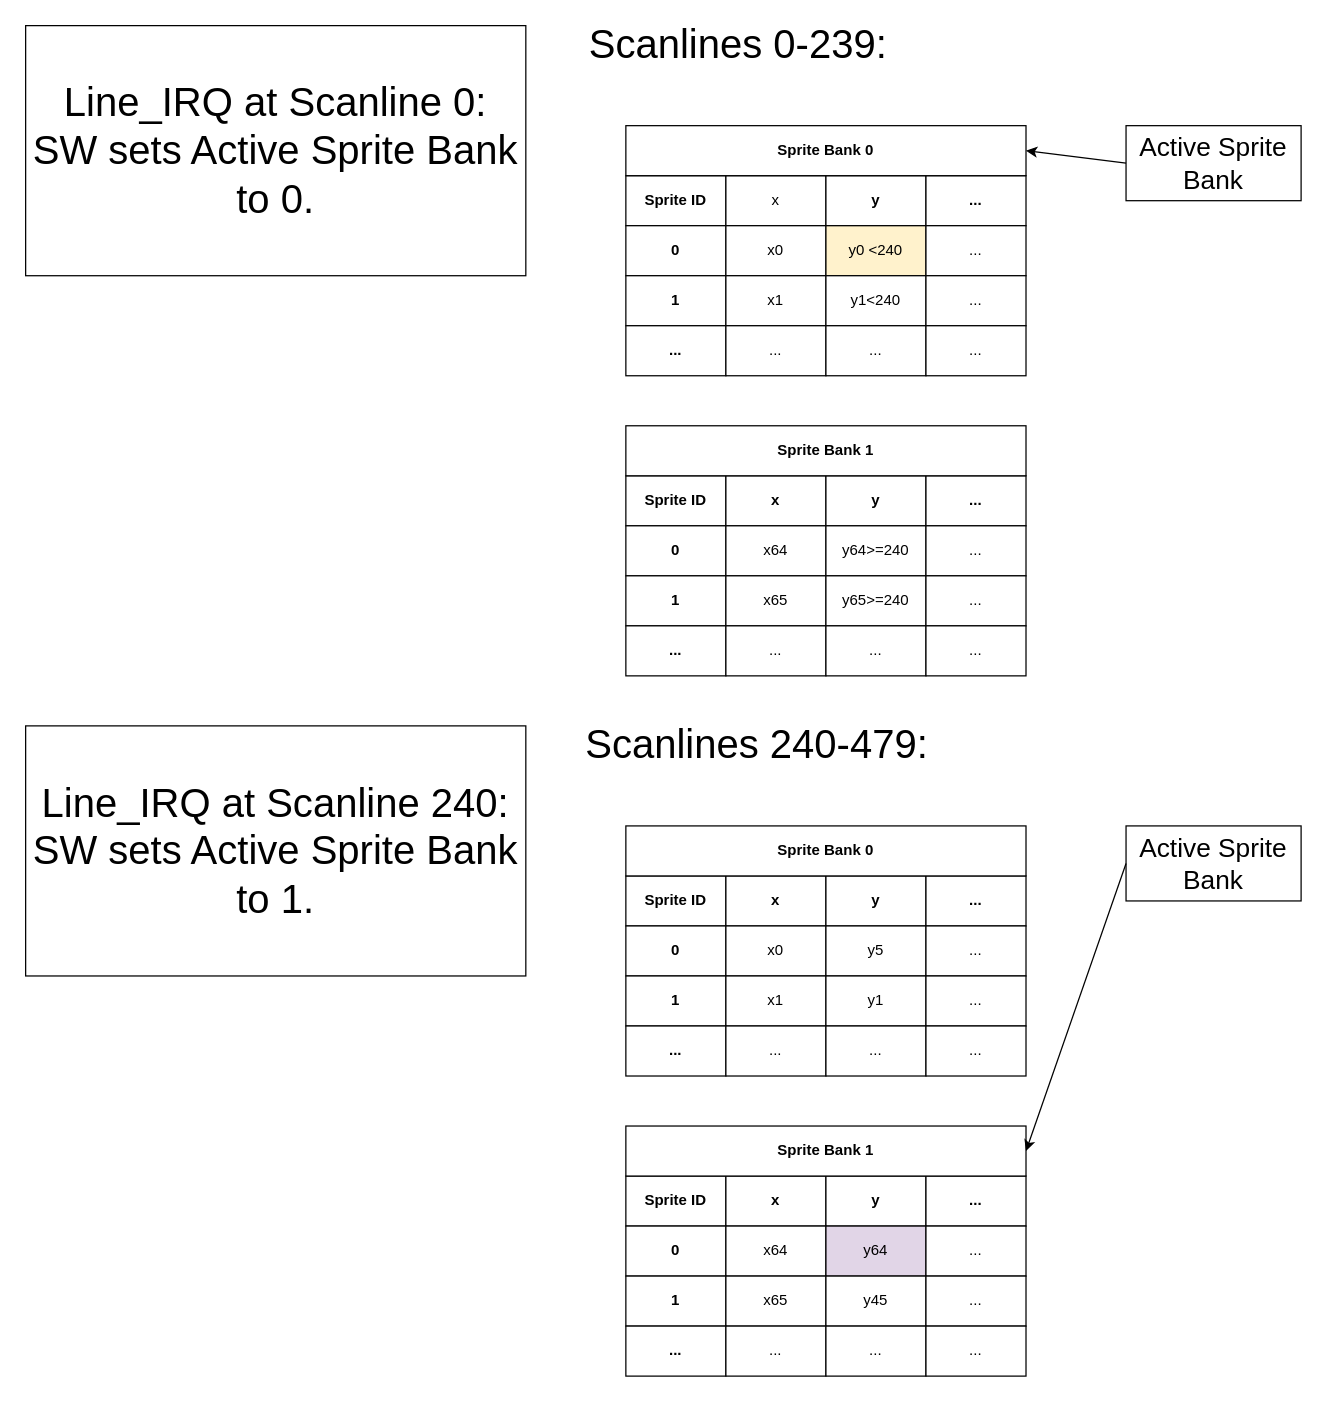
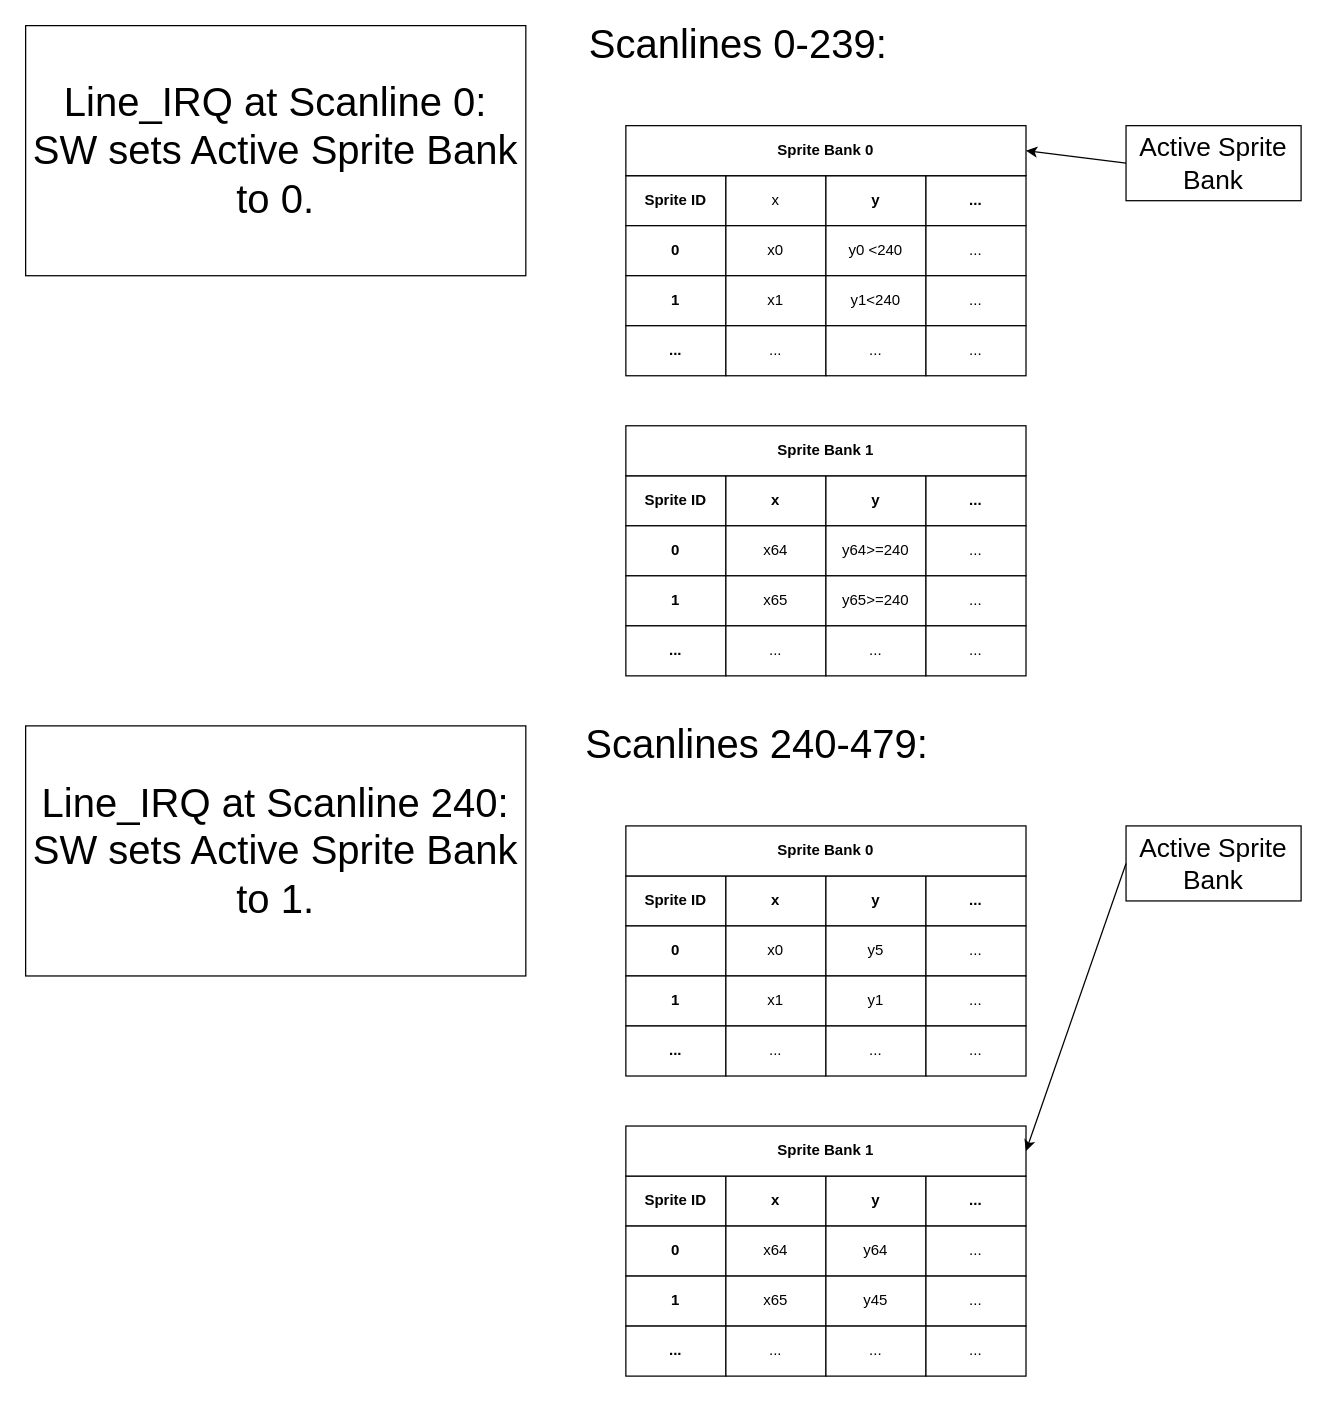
(876, 251) -> (876, 251)
(876, 1251) -> (876, 1251)
